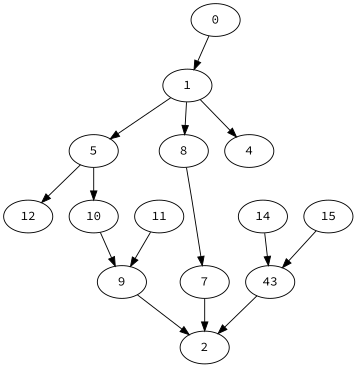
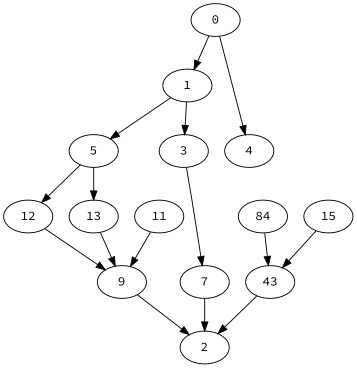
(215, 115) -> (231, 81)
(184, 151) -> (184, 151)
(94, 217) -> (94, 217)
(263, 217) -> (263, 217)
none -> (71, 247)
